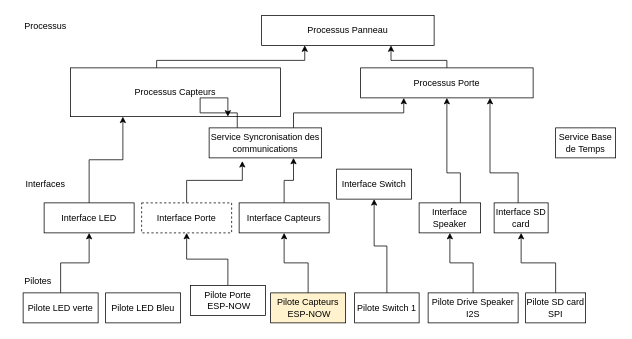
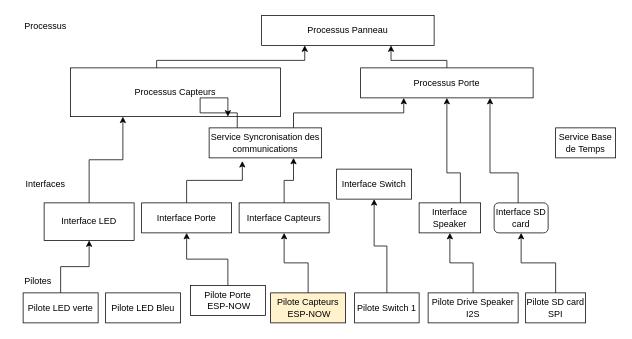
(89, 218) -> (89, 222)
(186, 218) -> (186, 218)
(521, 218) -> (521, 218)
